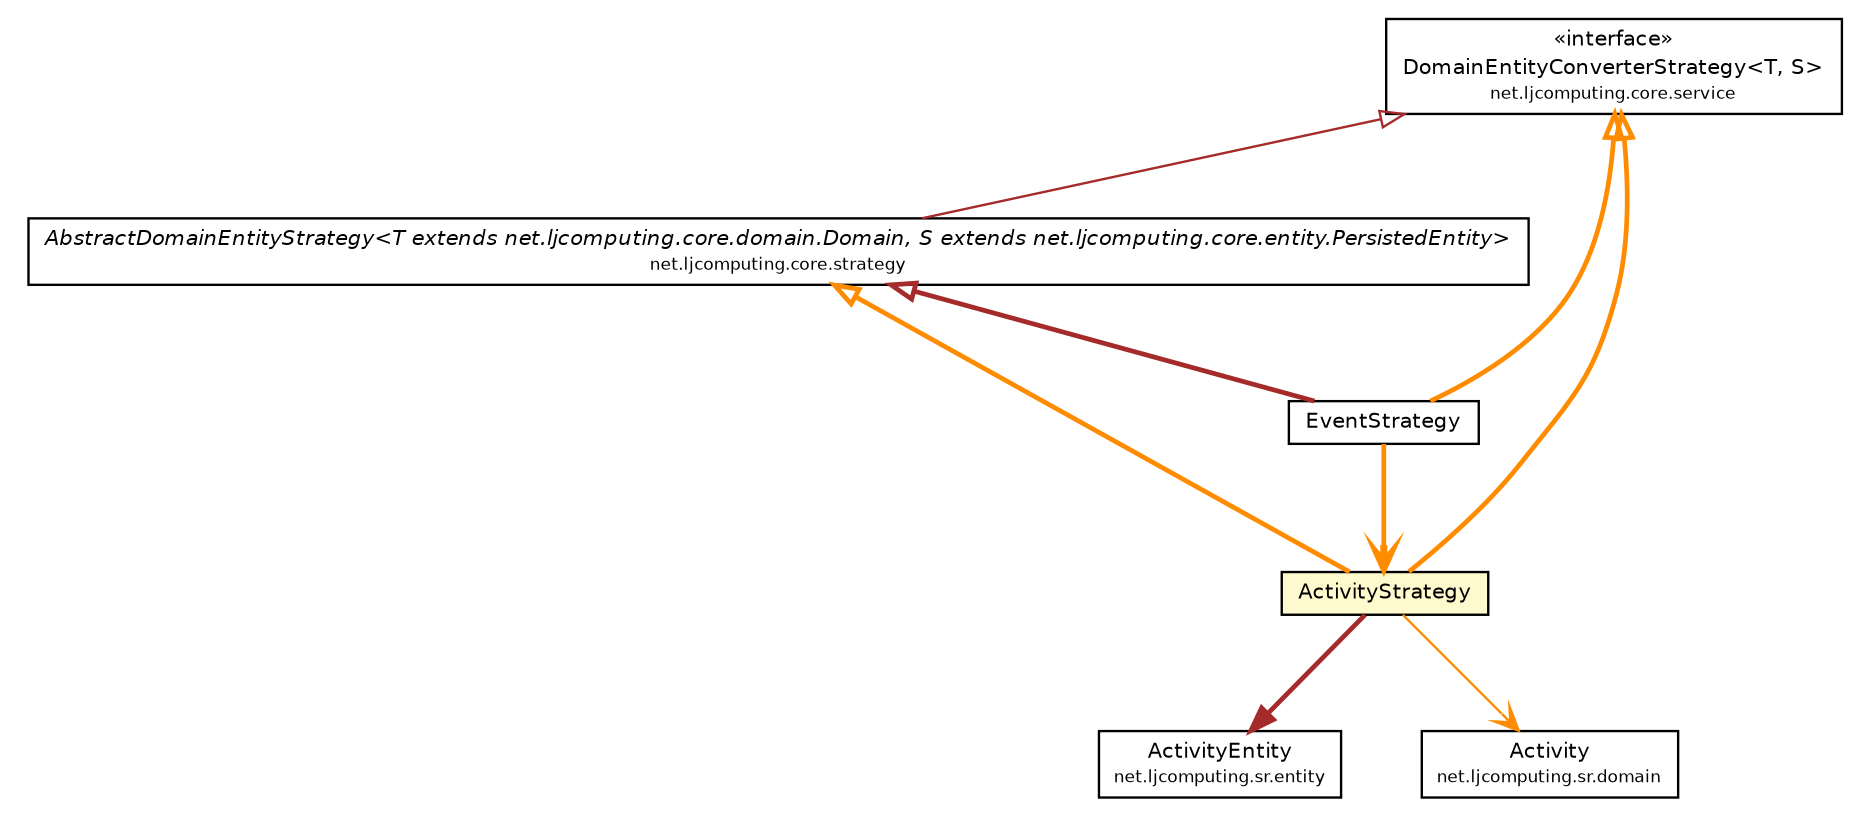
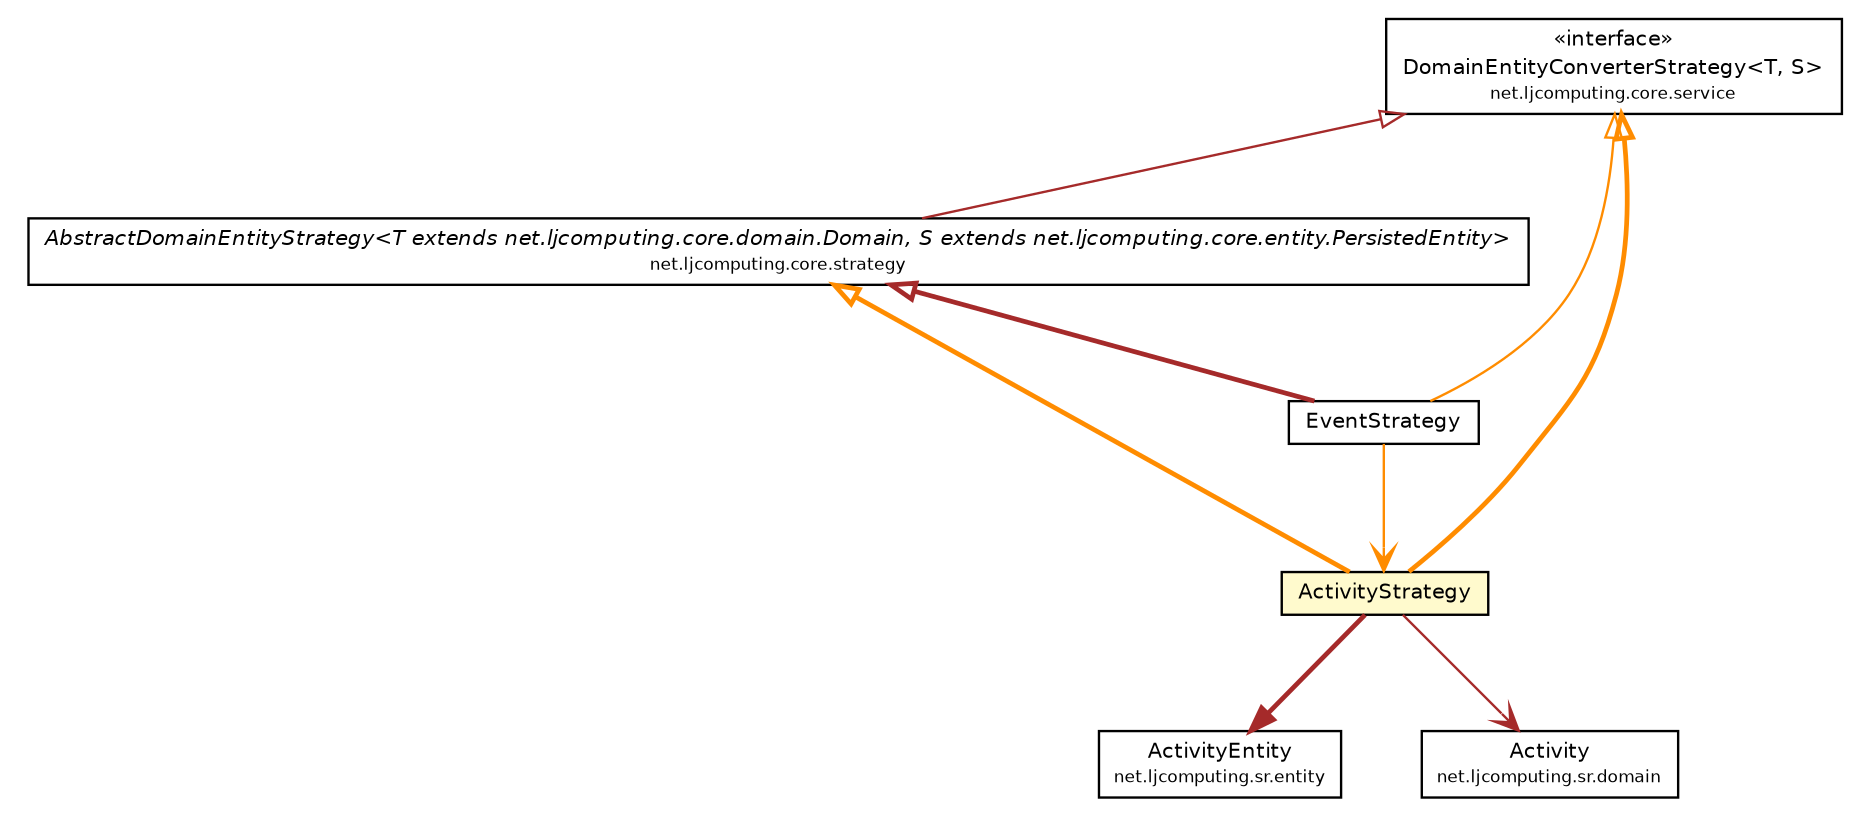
(1565, 299) -> (1565, 299)
(1384, 496) -> (1384, 496)
(1452, 664) -> (1452, 664)
